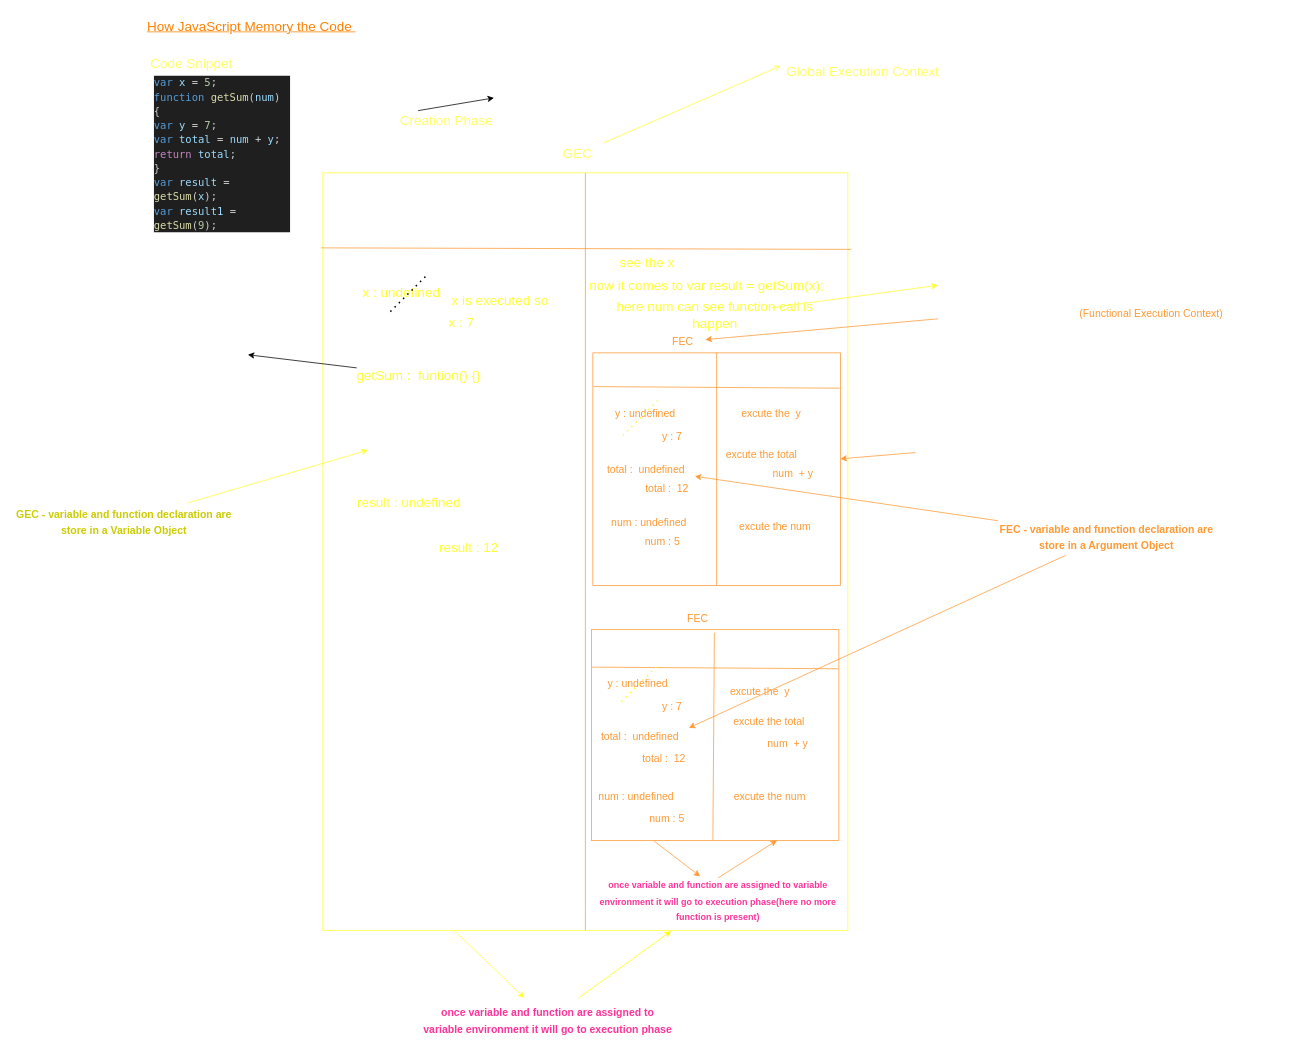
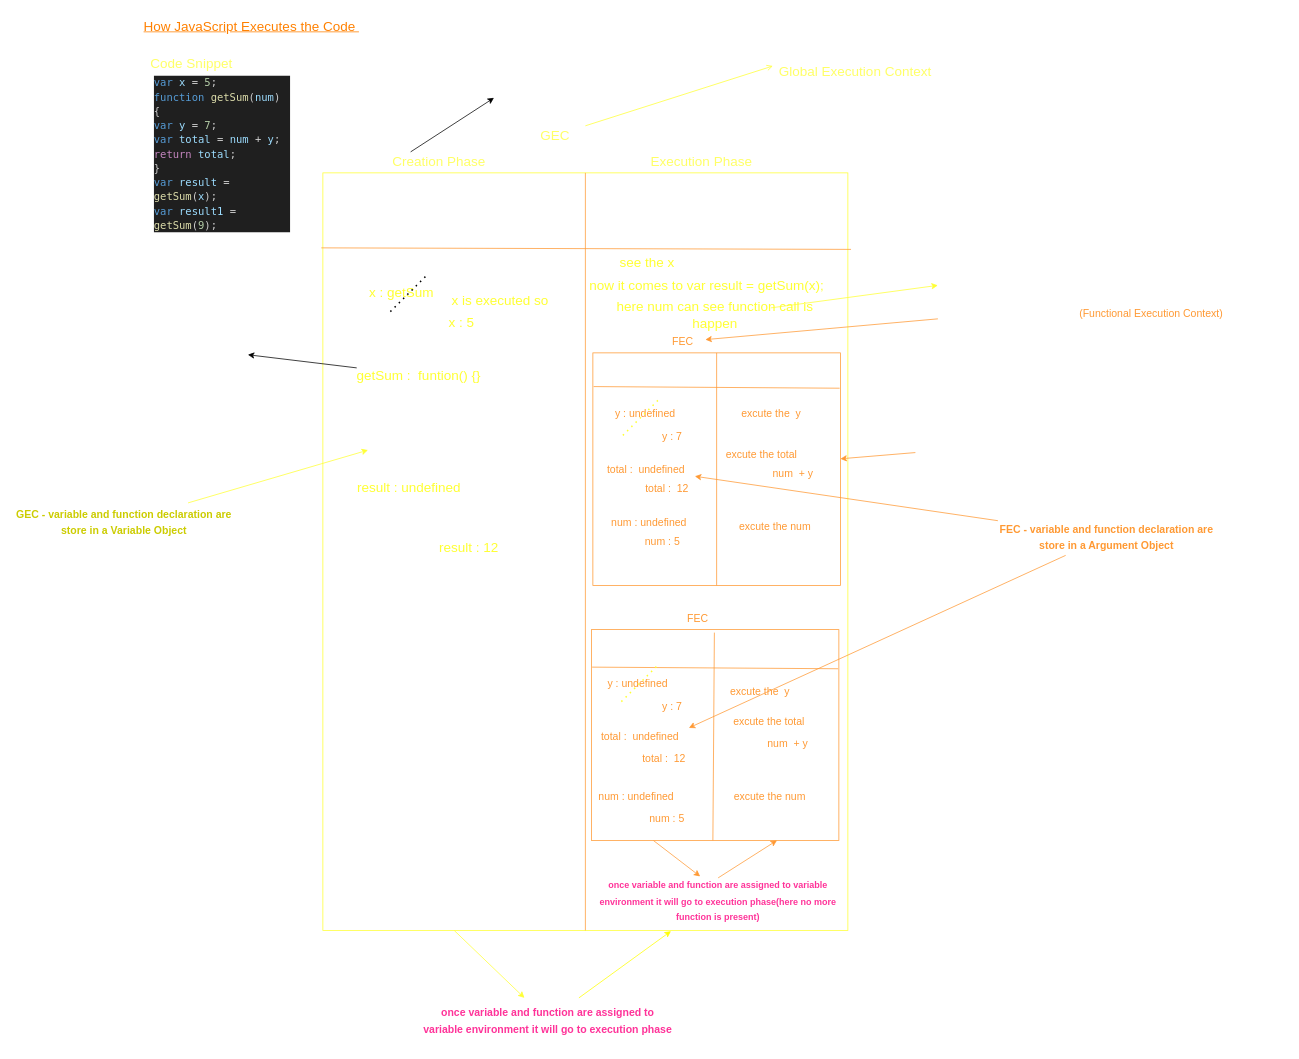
(252, 27) -> (252, 27)
(432, 27) -> (432, 27)
(863, 72) -> (855, 72)
(447, 120) -> (439, 162)
(578, 154) -> (555, 135)
none -> (702, 162)
(402, 293) -> (402, 293)
(462, 323) -> (462, 323)
(409, 503) -> (409, 488)
